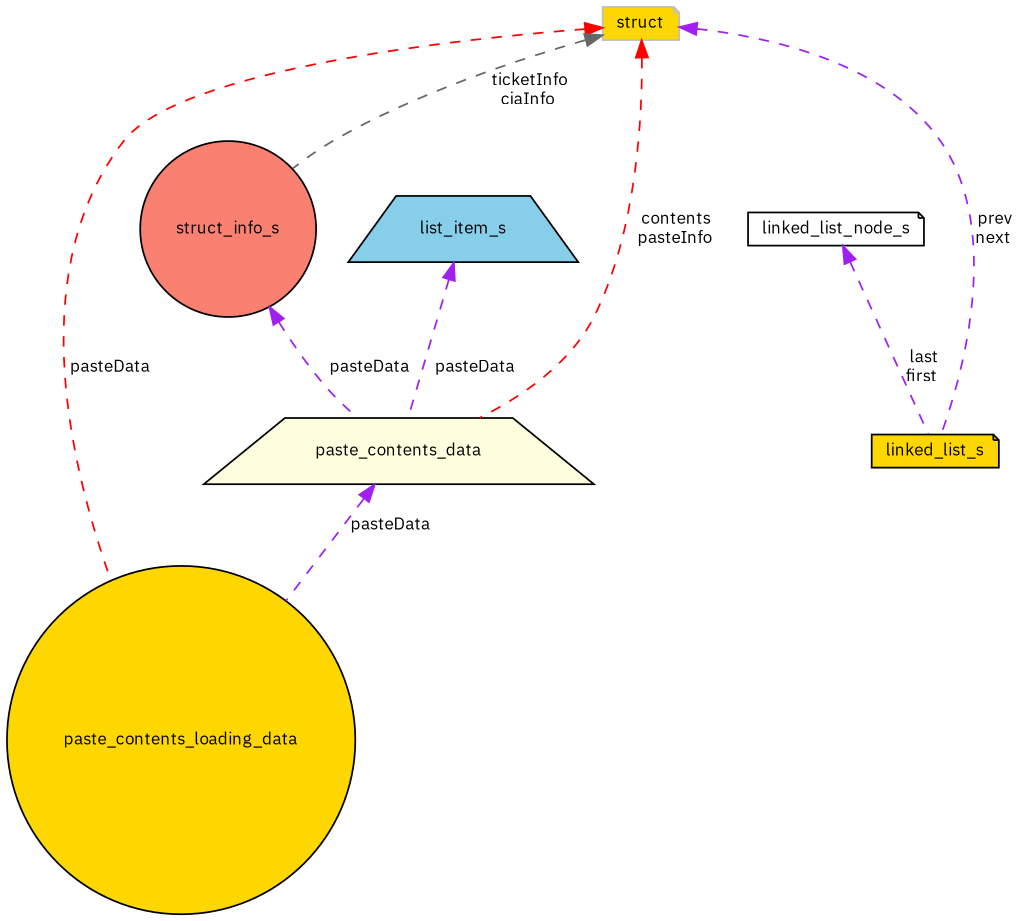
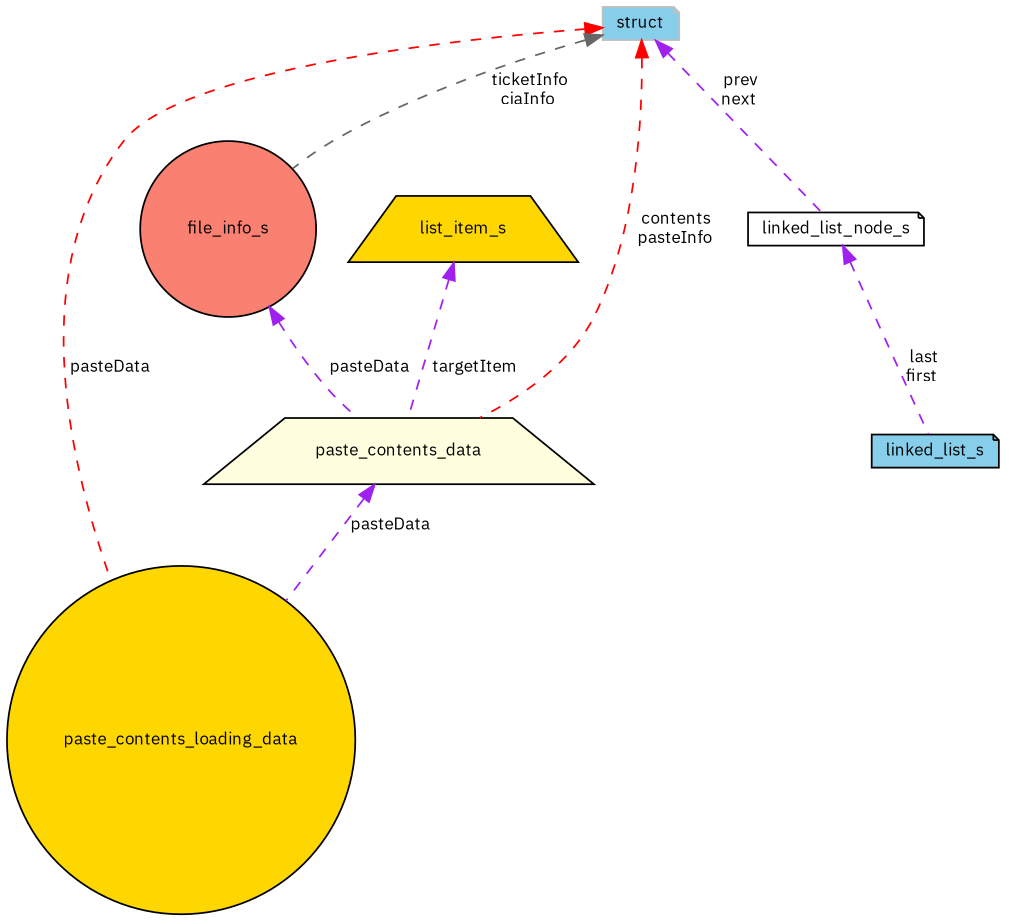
(641, 24) -> (641, 24)
(947, 153) -> (745, 133)
(228, 229) -> (228, 229)
(463, 229) -> (463, 229)
(474, 367) -> (474, 367)
(935, 451) -> (935, 451)
